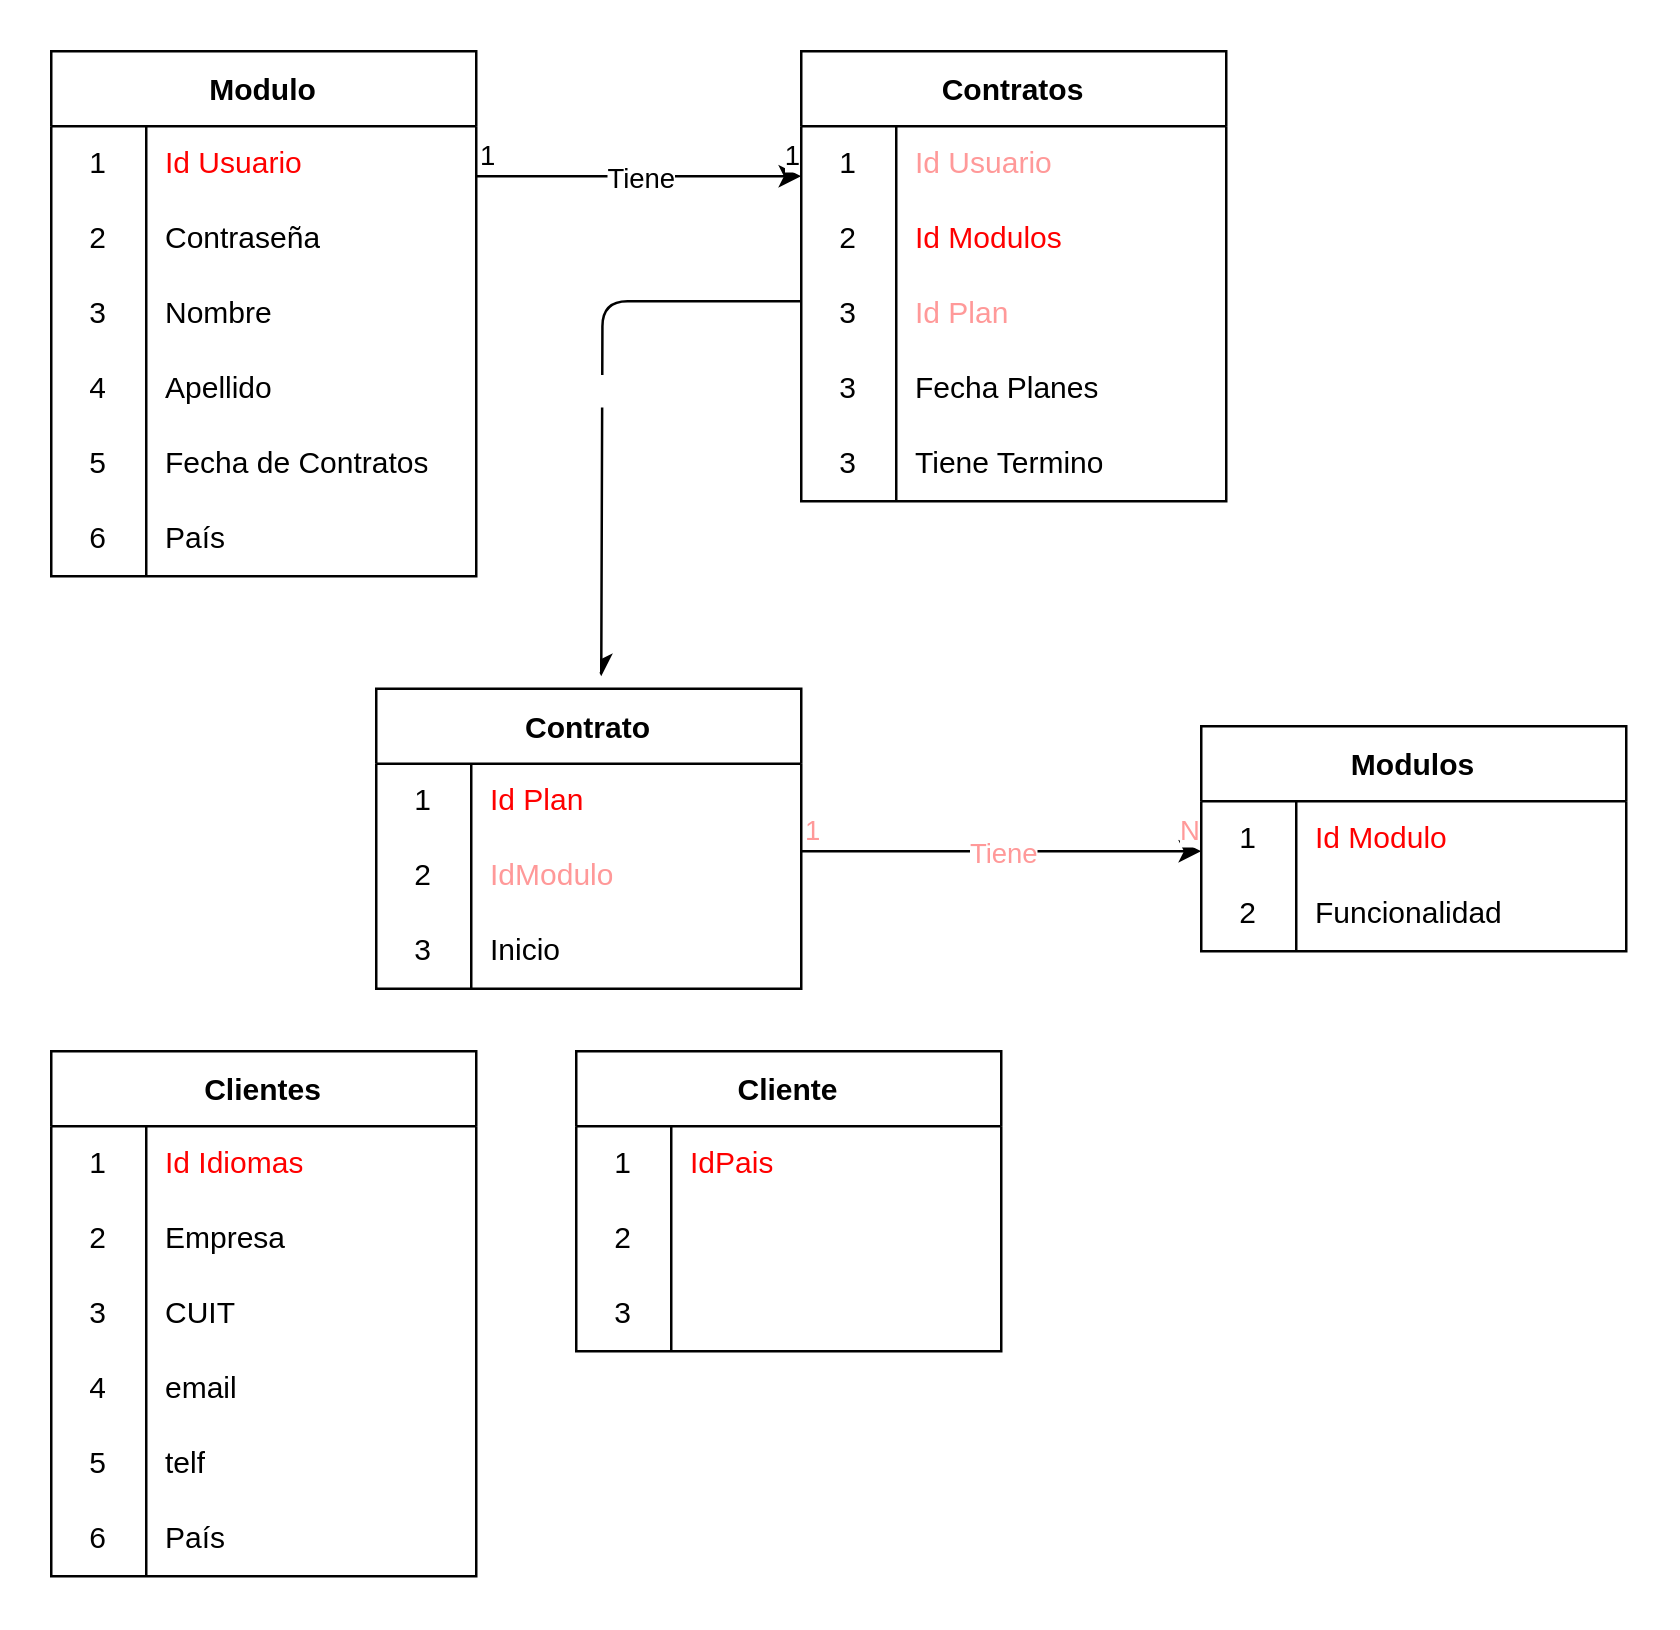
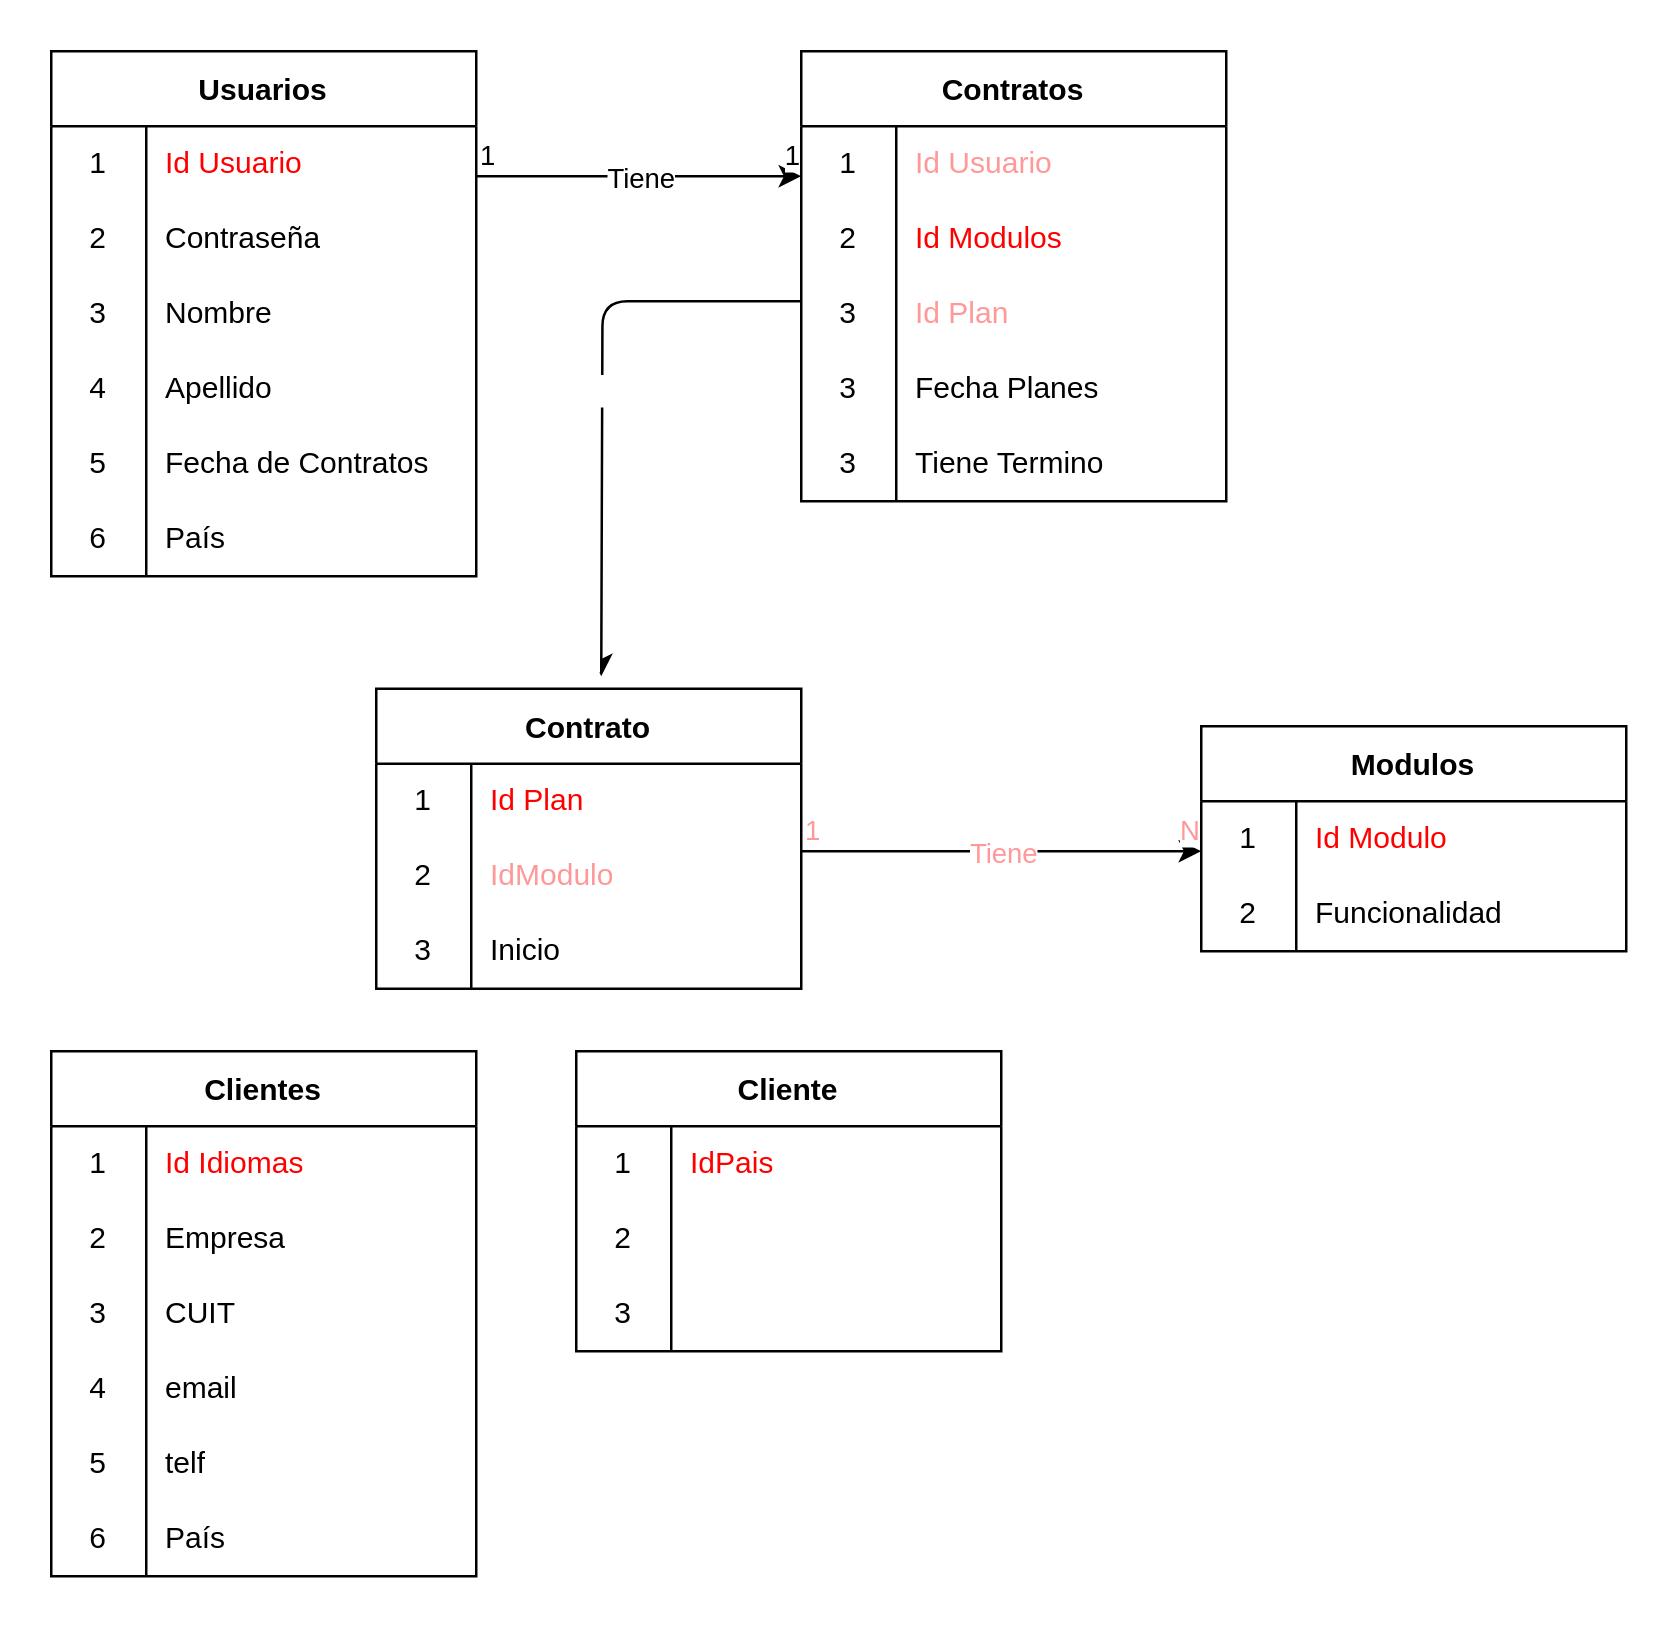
(263, 90) -> (263, 90)
